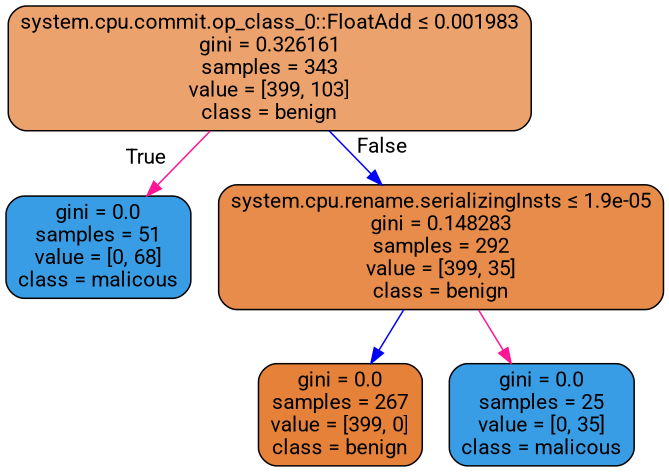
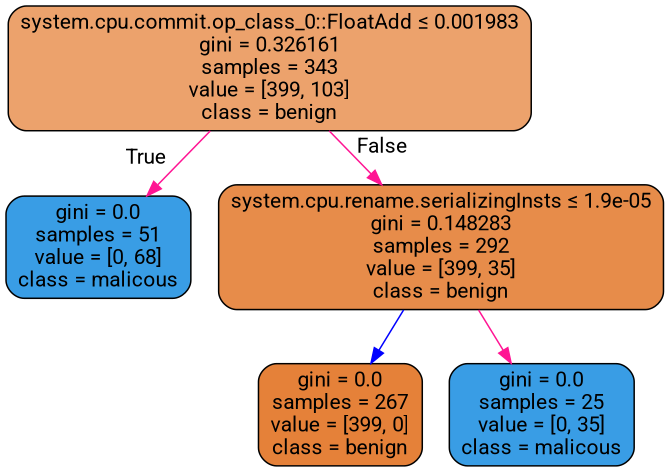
(350, 152) -> (350, 152)
